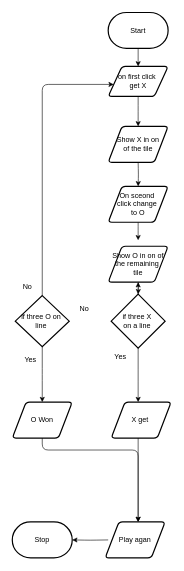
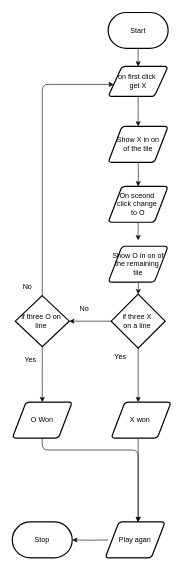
(138, 293) -> (74, 321)
(141, 420) -> (141, 420)
